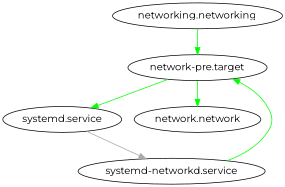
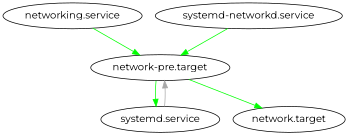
(198, 16) -> (73, 16)
(198, 119) -> (289, 119)
(113, 144) -> (165, 97)
